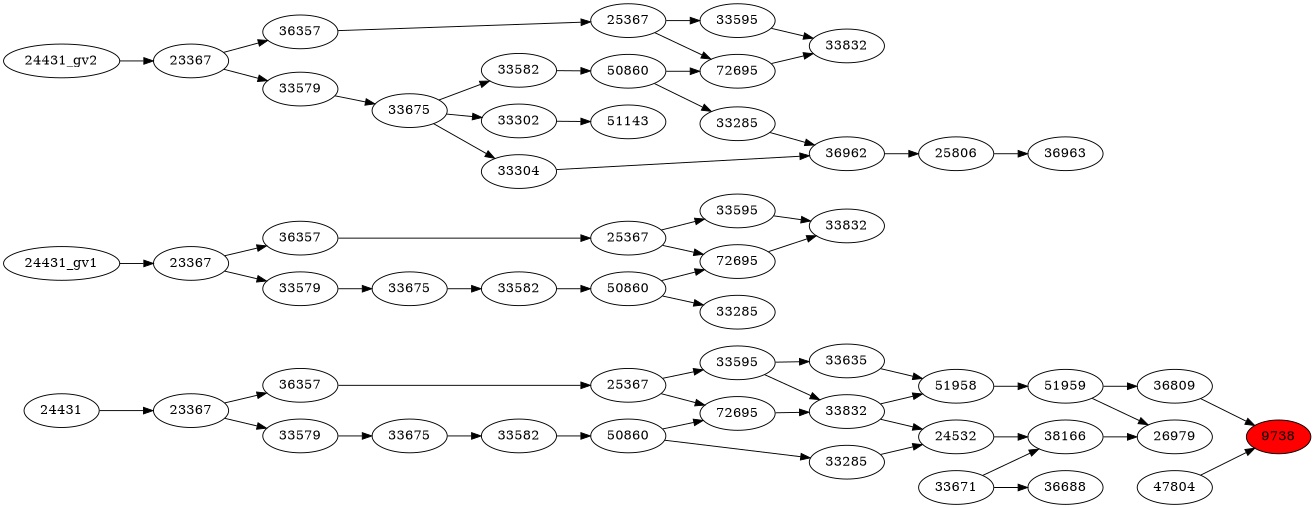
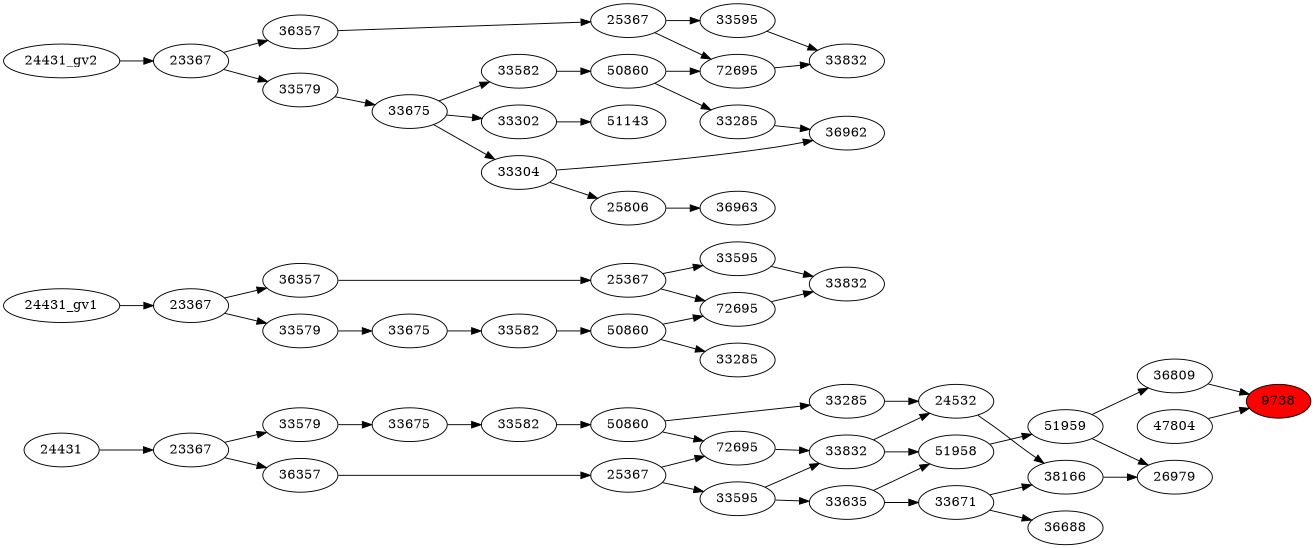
(897, 154) -> (569, 189)
none -> (897, 502)
